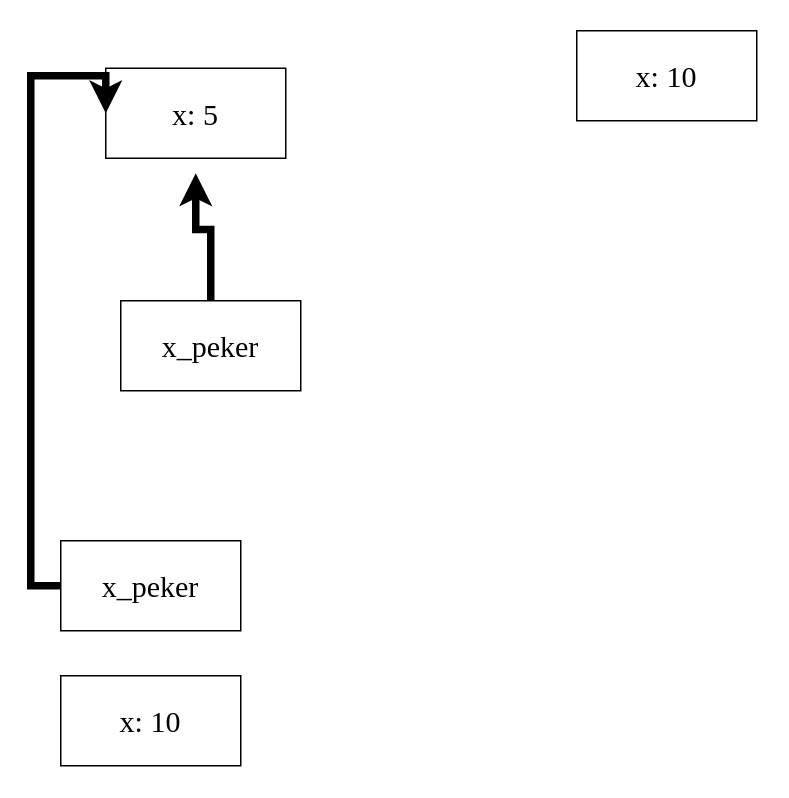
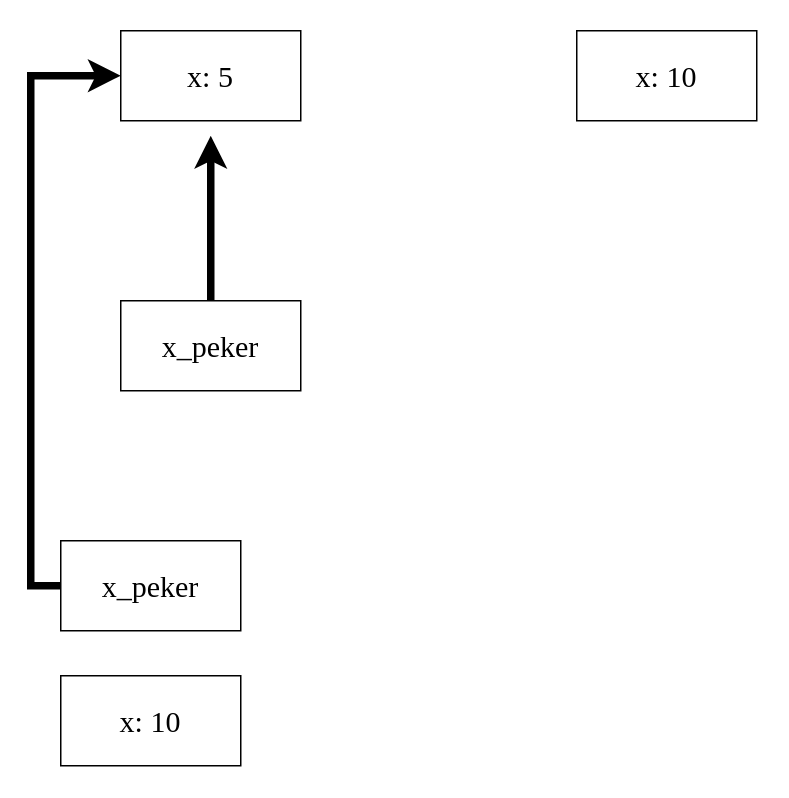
(196, 113) -> (211, 76)
